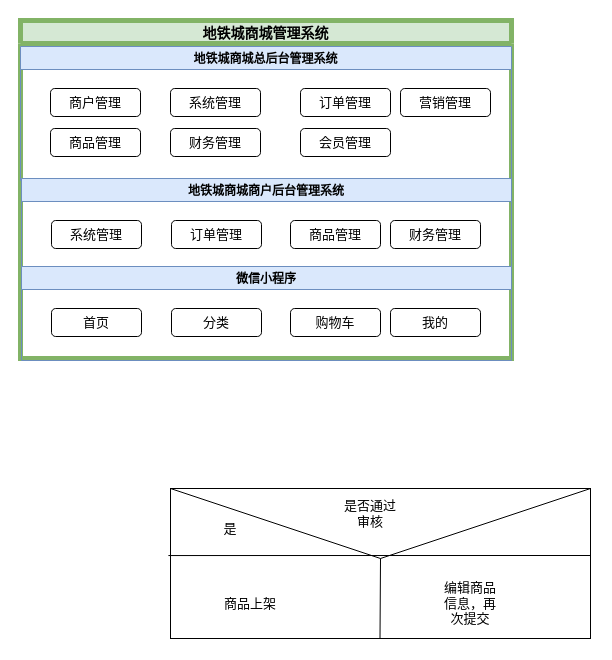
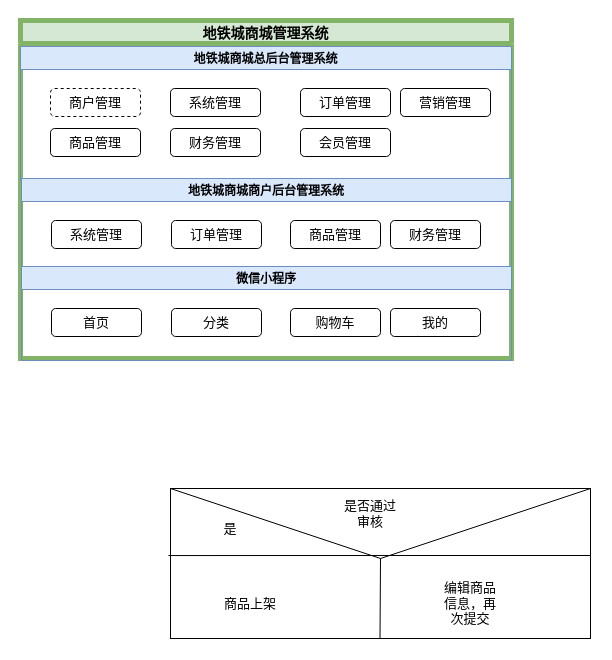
(96, 103) -> (96, 103)
